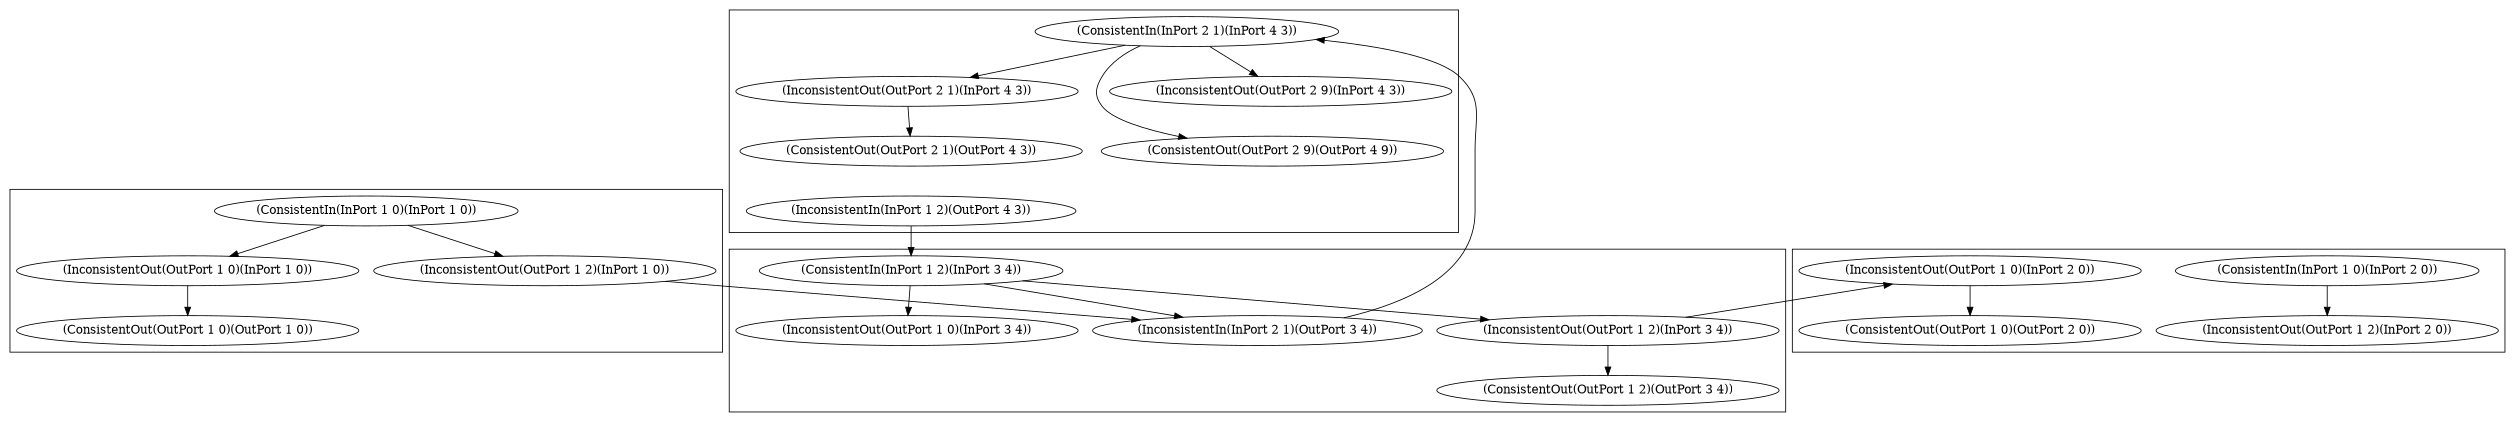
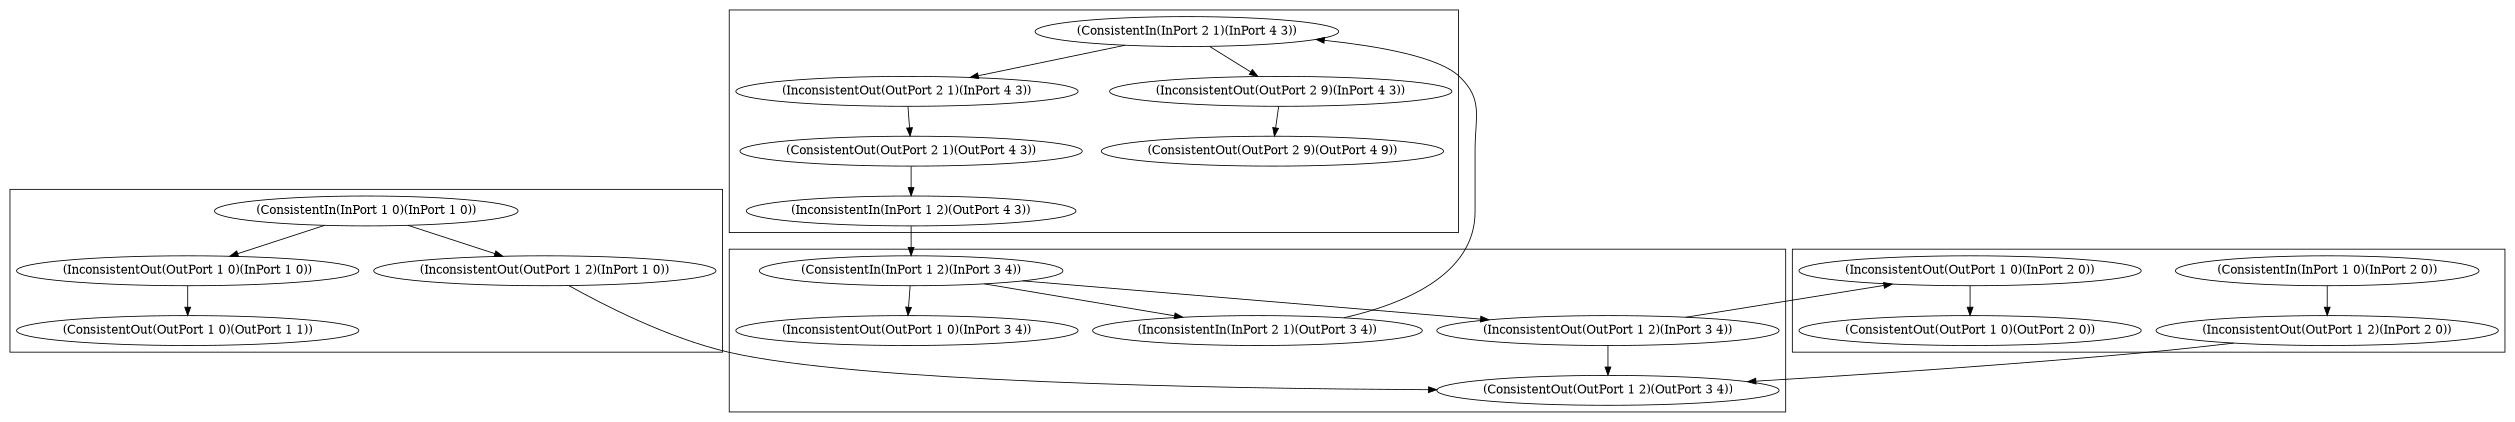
(1103, 107) -> (1277, 117)
none -> (911, 177)
(899, 300) -> (991, 379)
(188, 331) -> (188, 331)
none -> (1995, 365)
